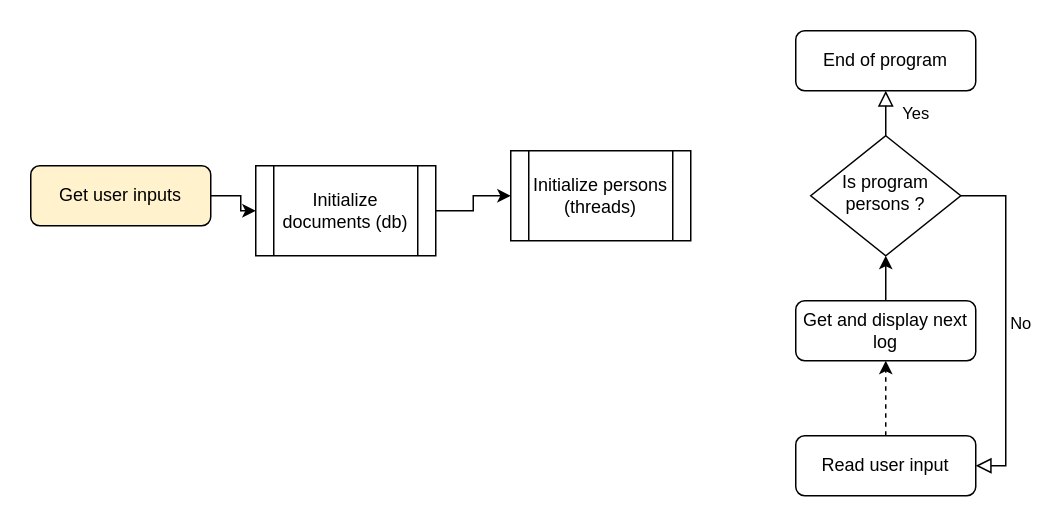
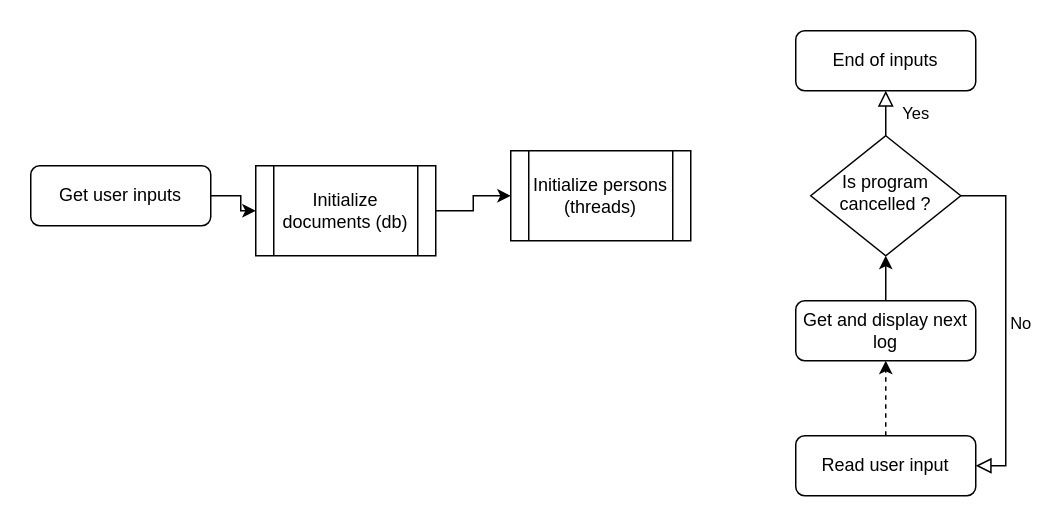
(886, 61) -> (886, 61)
(886, 193) -> (886, 193)
(121, 196) -> (121, 196)
